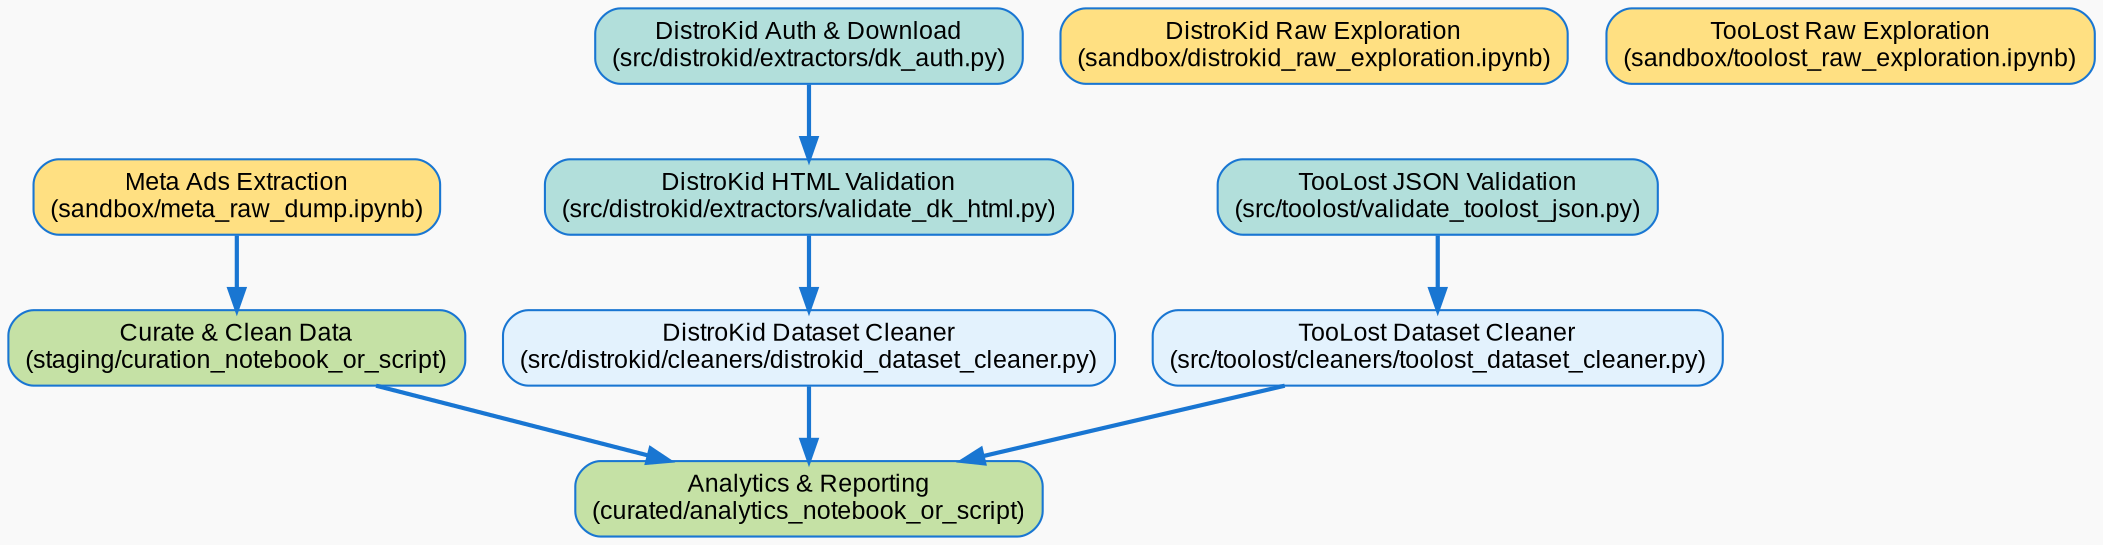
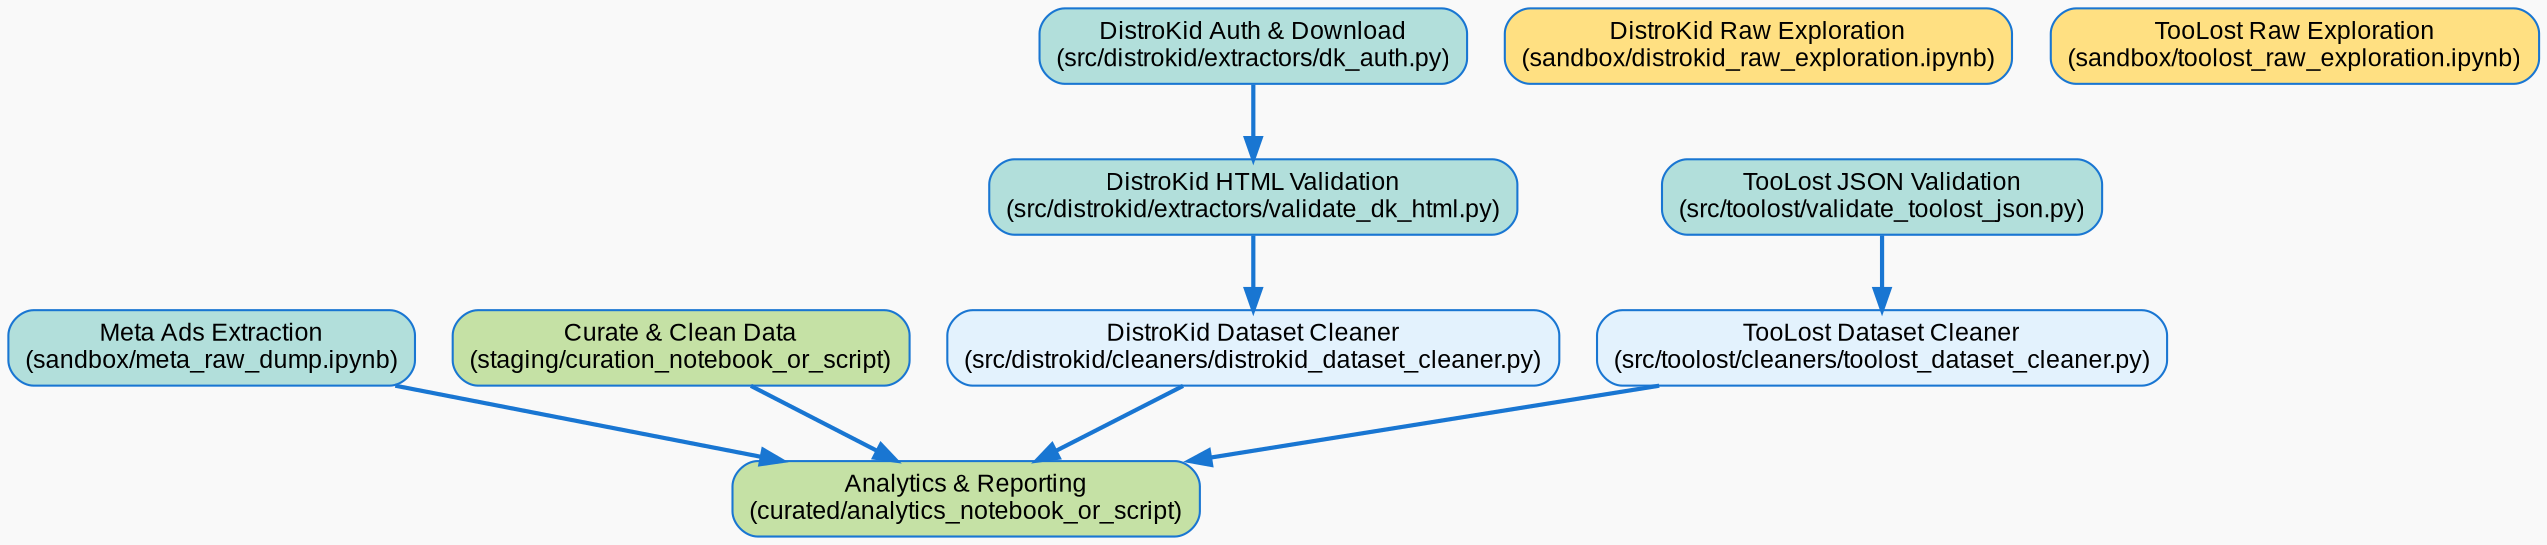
(237, 197) -> (212, 348)
(237, 262) -> (578, 421)
